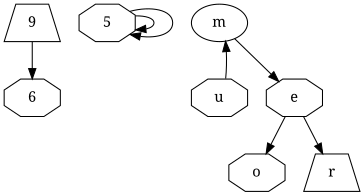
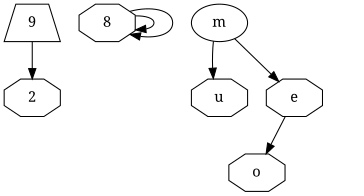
(107, 23) -> (107, 23)
(226, 65) -> (213, 55)
(32, 98) -> (32, 98)
(332, 173) -> none
